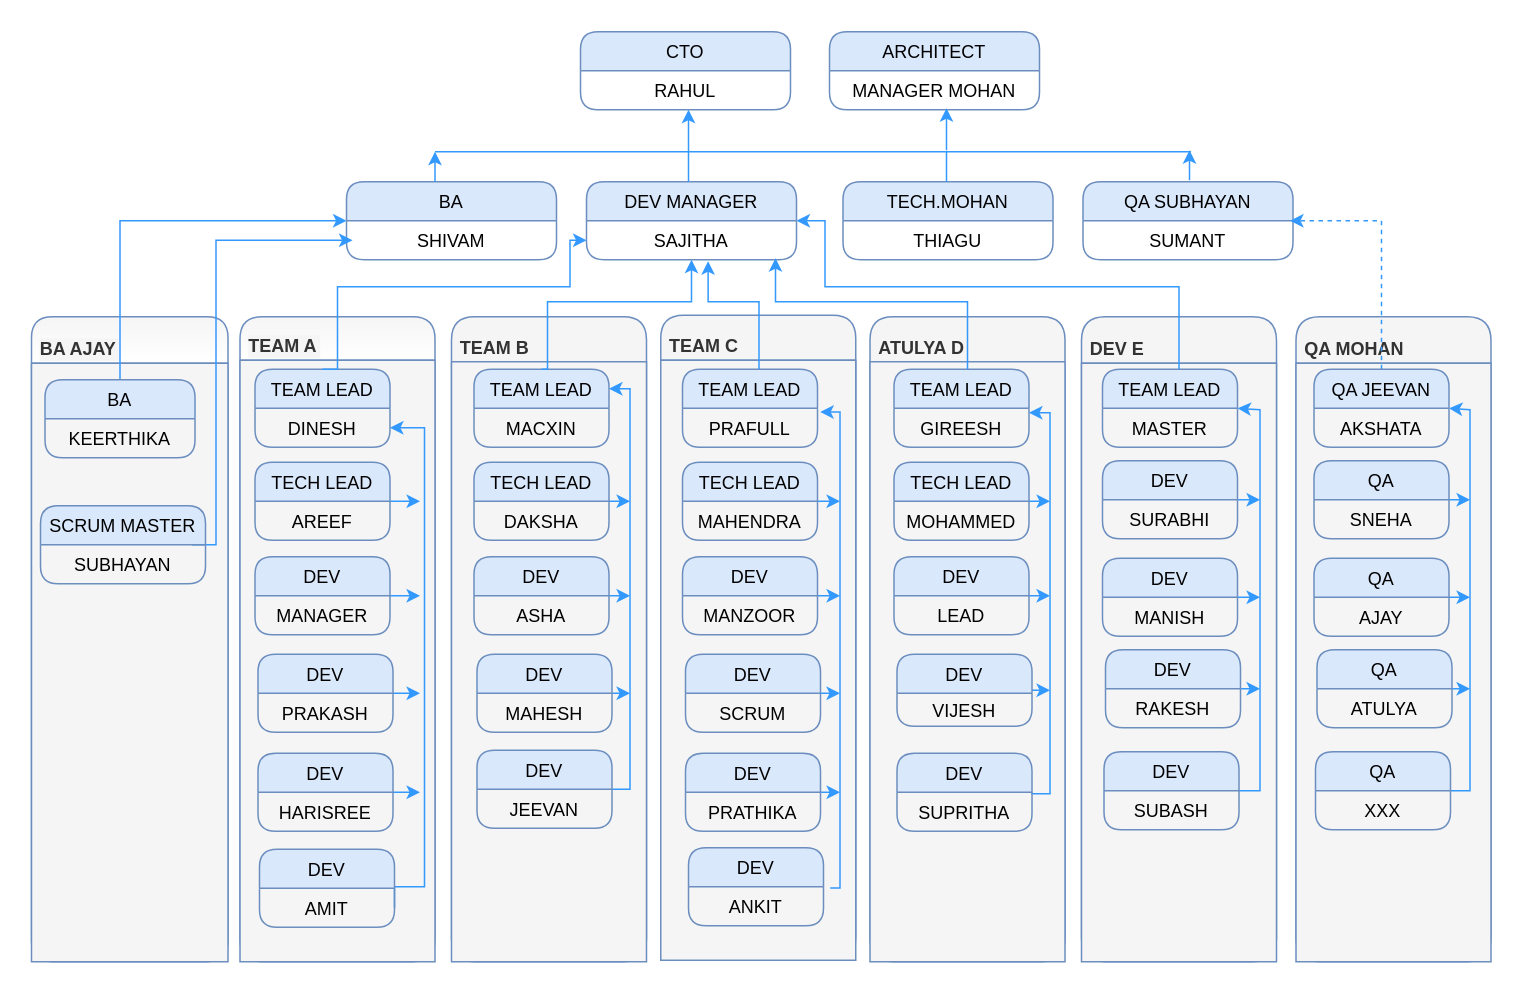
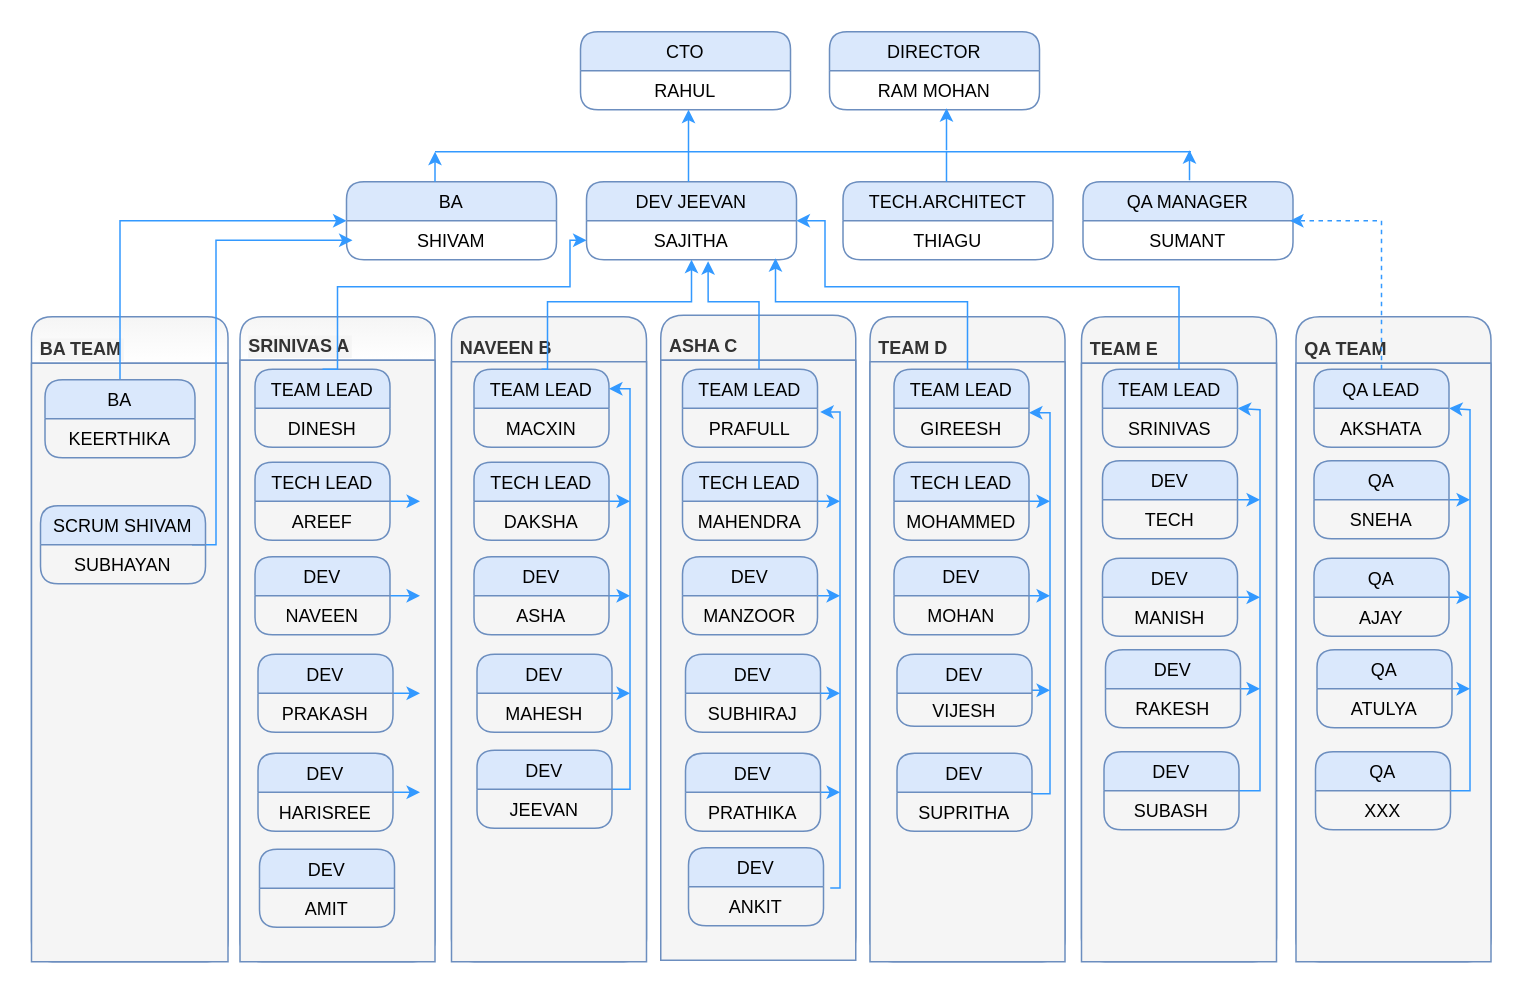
(934, 52) -> (934, 52)
(934, 91) -> (934, 91)
(691, 202) -> (691, 202)
(947, 202) -> (947, 202)
(1187, 202) -> (1187, 202)
(276, 346) -> (296, 346)
(697, 346) -> (697, 346)
(488, 347) -> (498, 347)
(916, 347) -> (906, 347)
(73, 349) -> (73, 349)
(1113, 349) -> (1118, 349)
(1342, 349) -> (1337, 349)
(1381, 389) -> (1381, 389)
(1169, 428) -> (1169, 428)
(1169, 520) -> (1169, 520)
(122, 526) -> (122, 526)
(322, 616) -> (322, 616)
(961, 616) -> (961, 616)
(425, 661) -> none
(752, 713) -> (752, 713)
